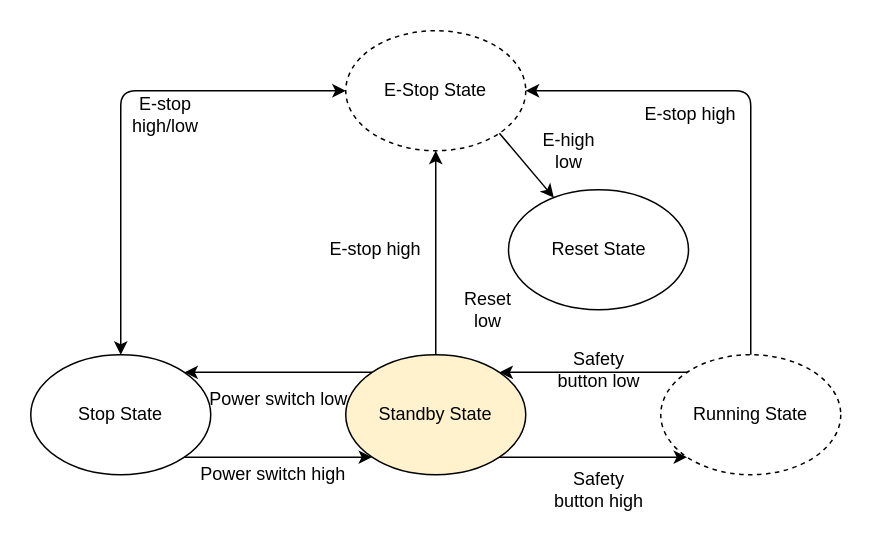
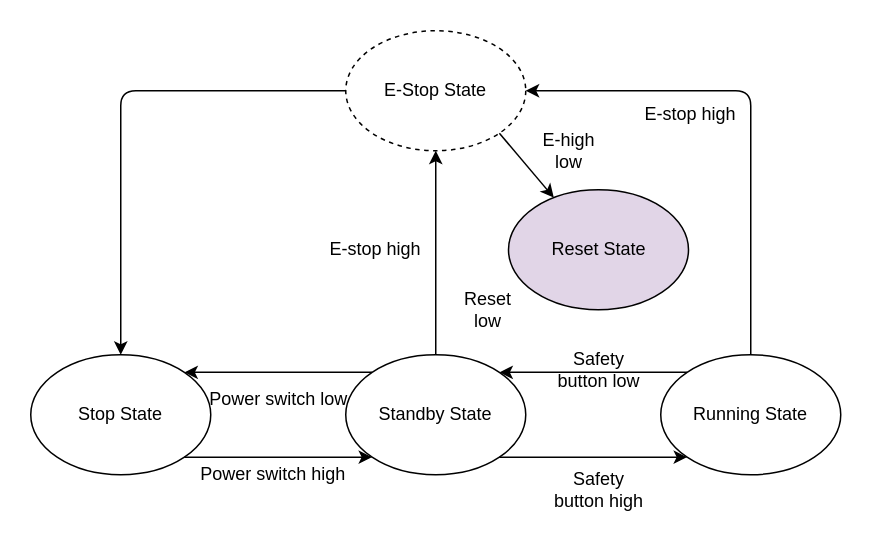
(334, 91) -> (338, 91)
(166, 115) -> none
(599, 250) -> (599, 250)
(436, 415) -> (436, 415)
(751, 415) -> (751, 415)
